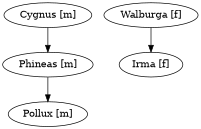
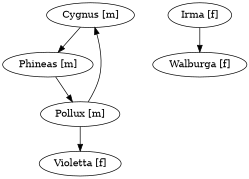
(151, 37) -> (200, 37)
none -> (101, 69)
none -> (80, 164)
